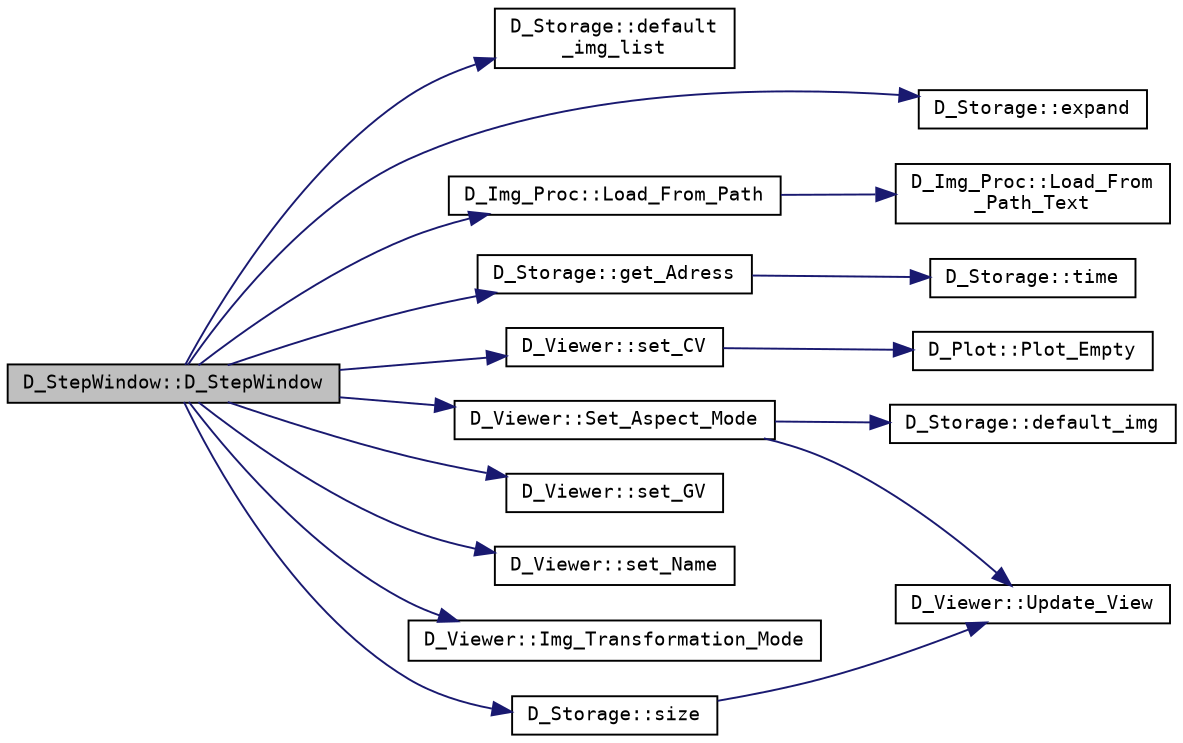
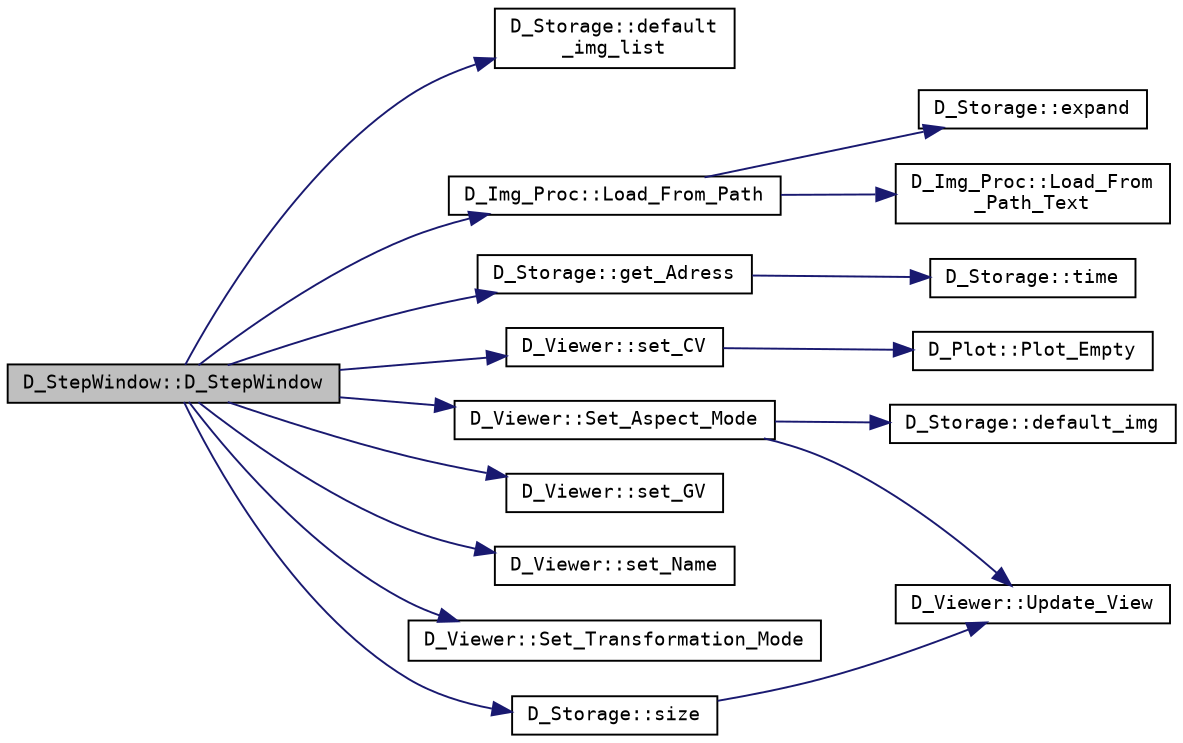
(500, 127) -> (814, 155)
(615, 641) -> (615, 641)
